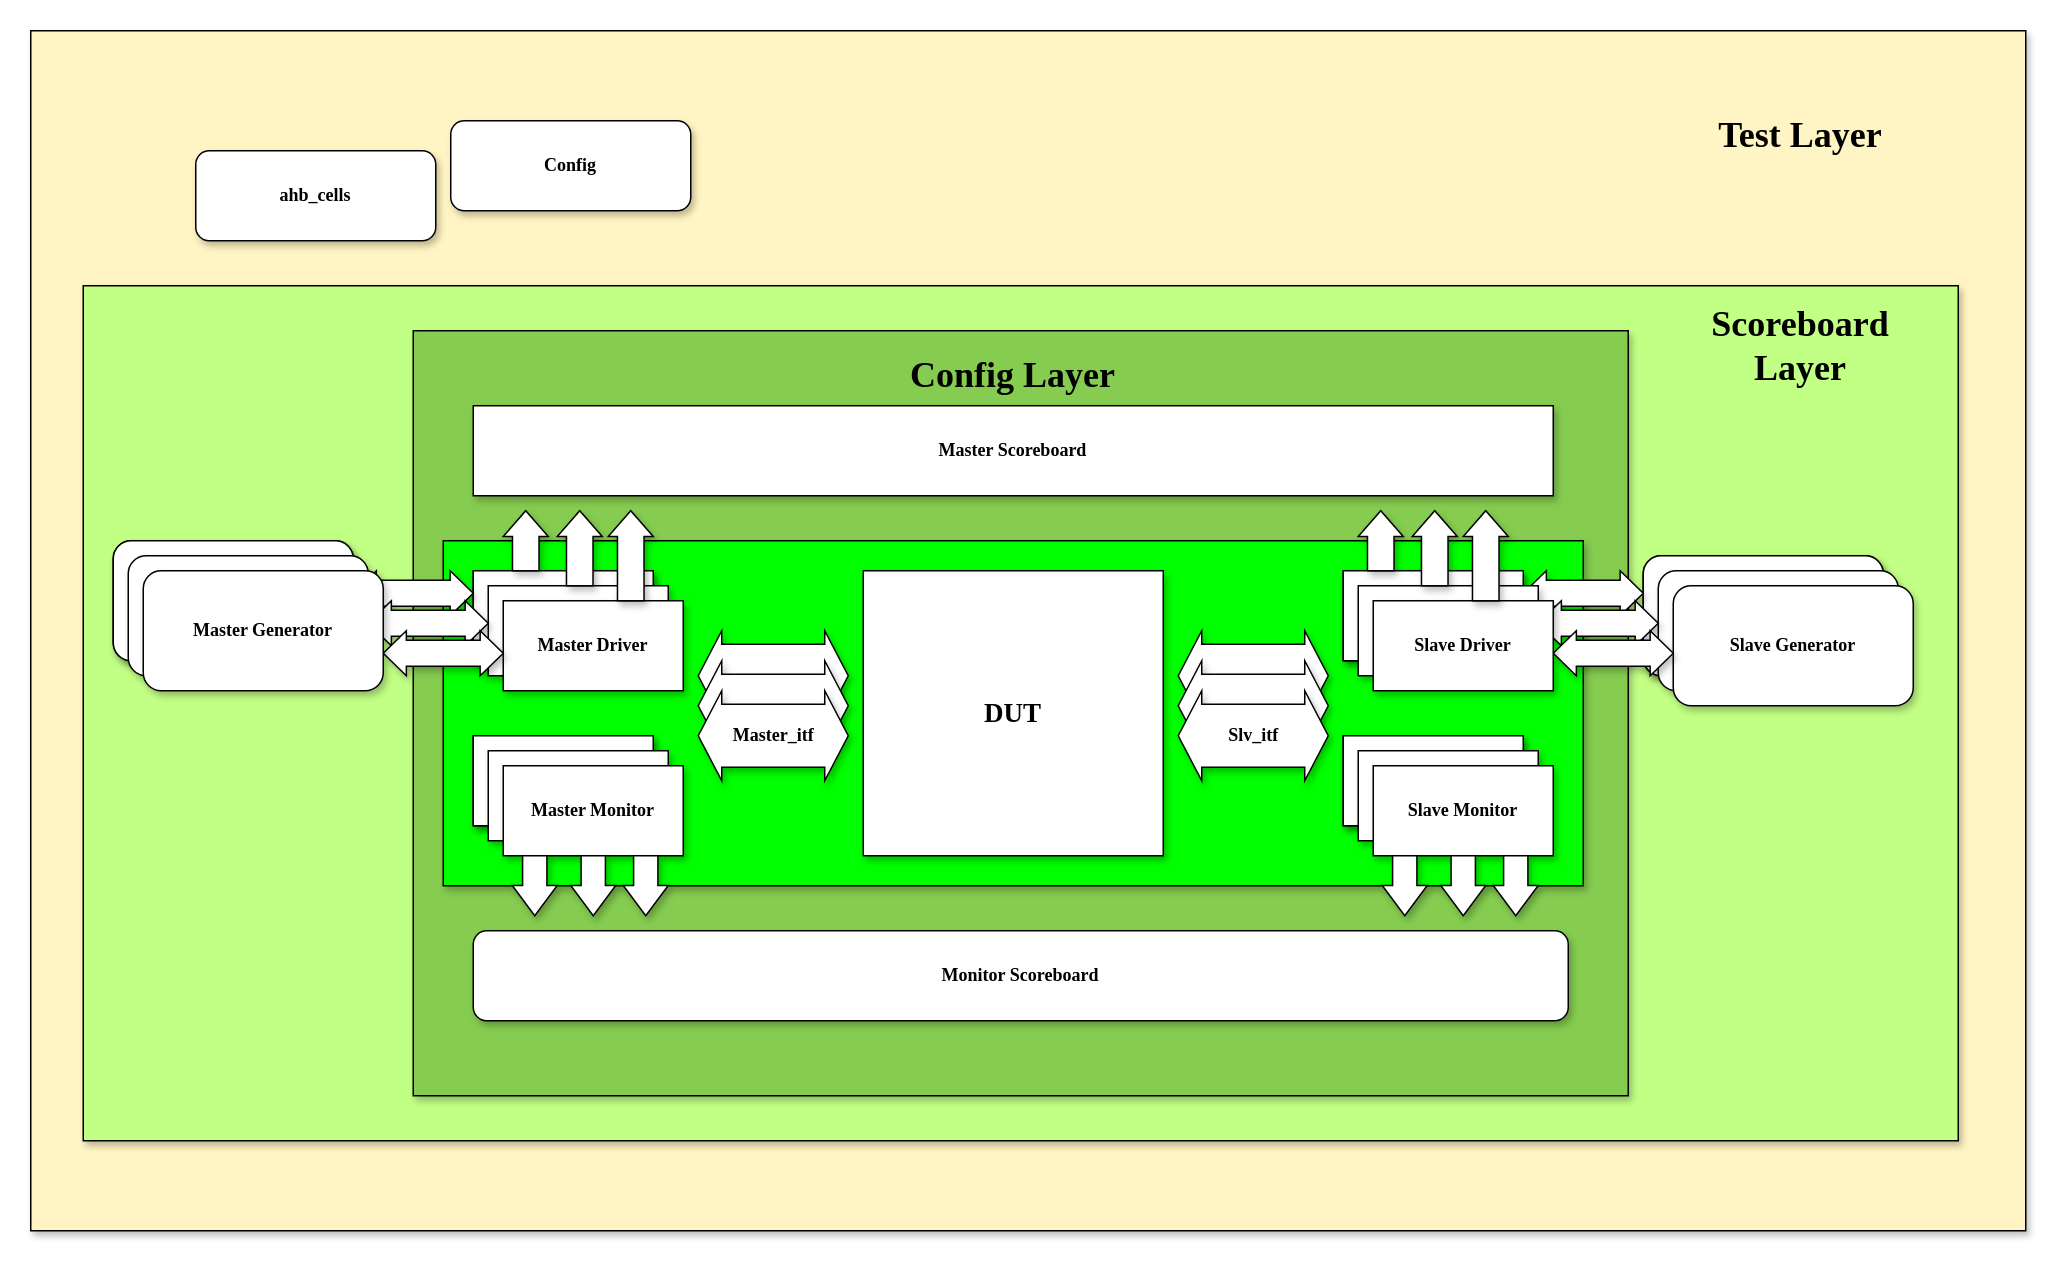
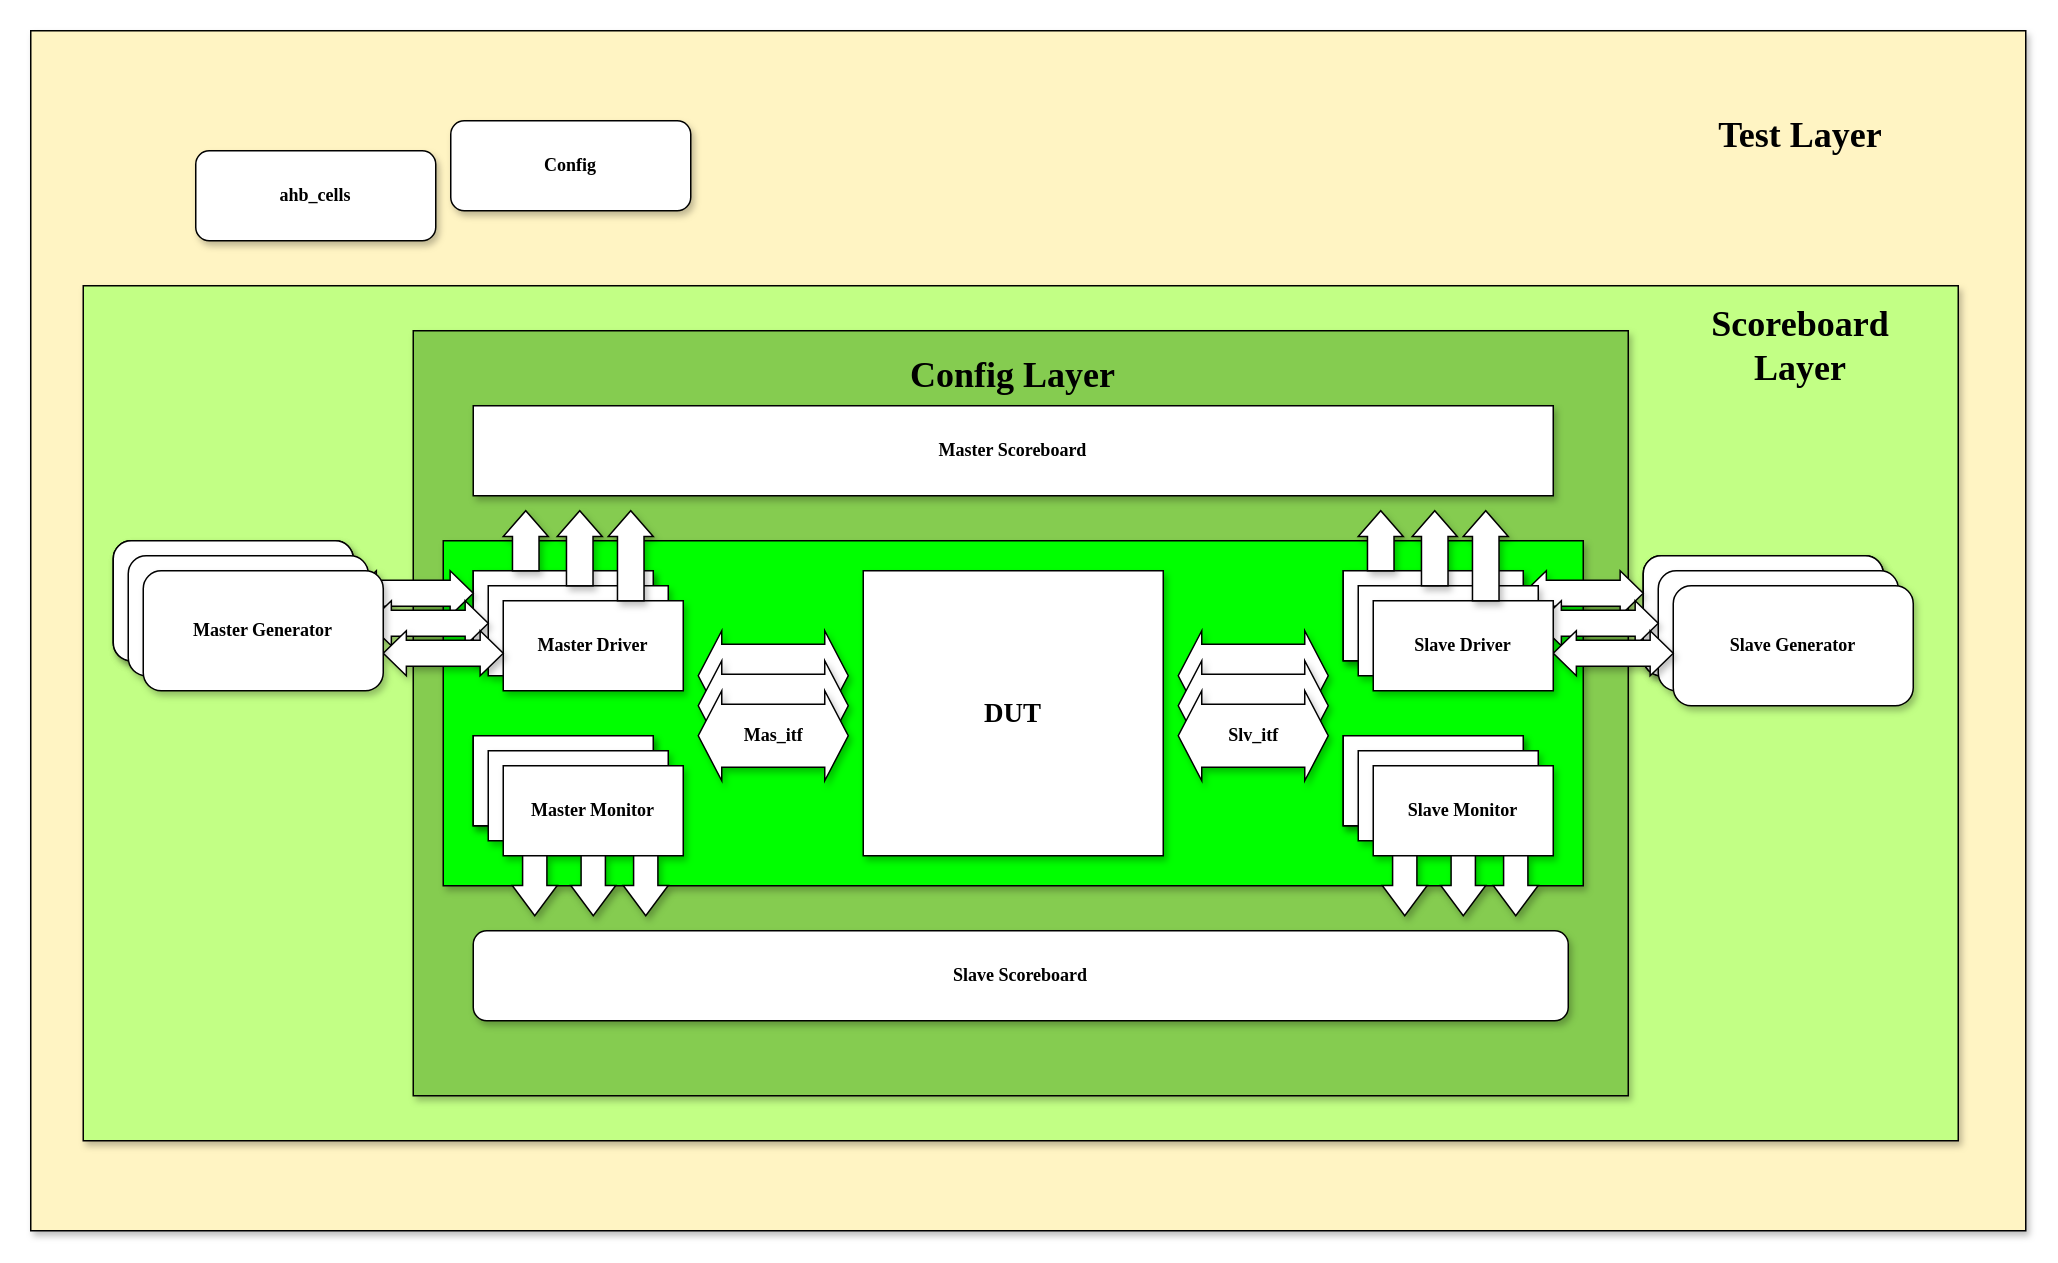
(774, 736) -> (774, 736)
(1021, 976) -> (1021, 976)
